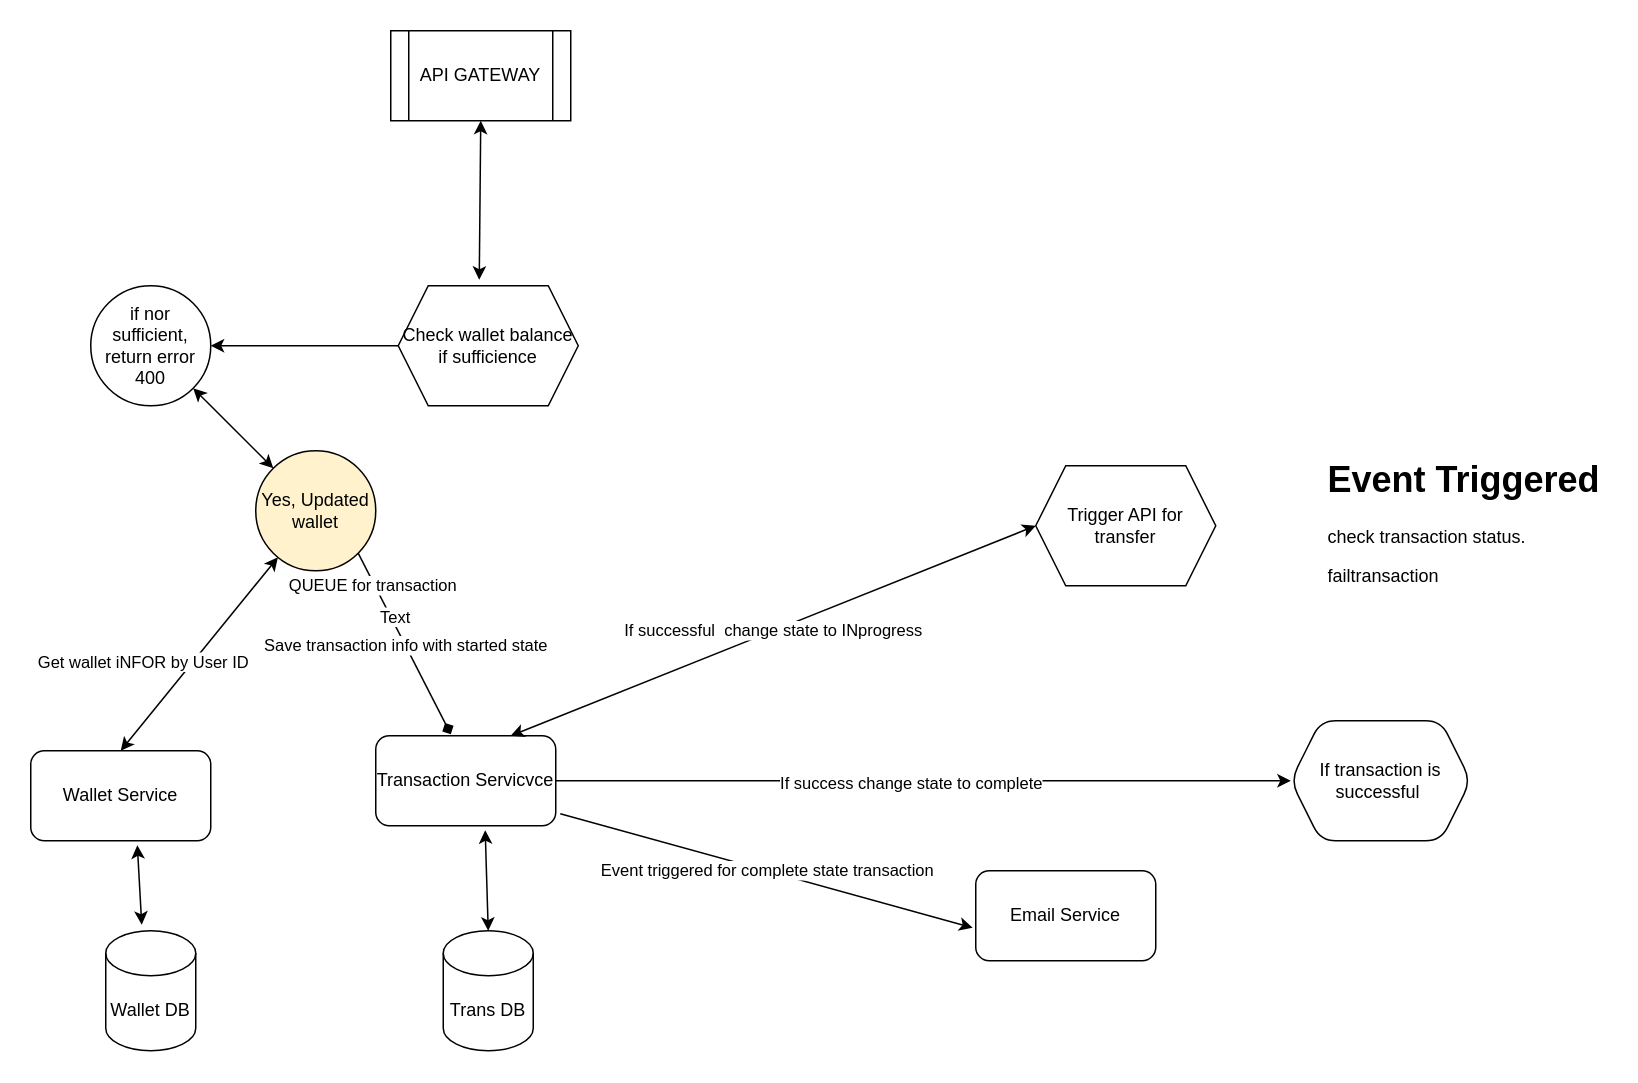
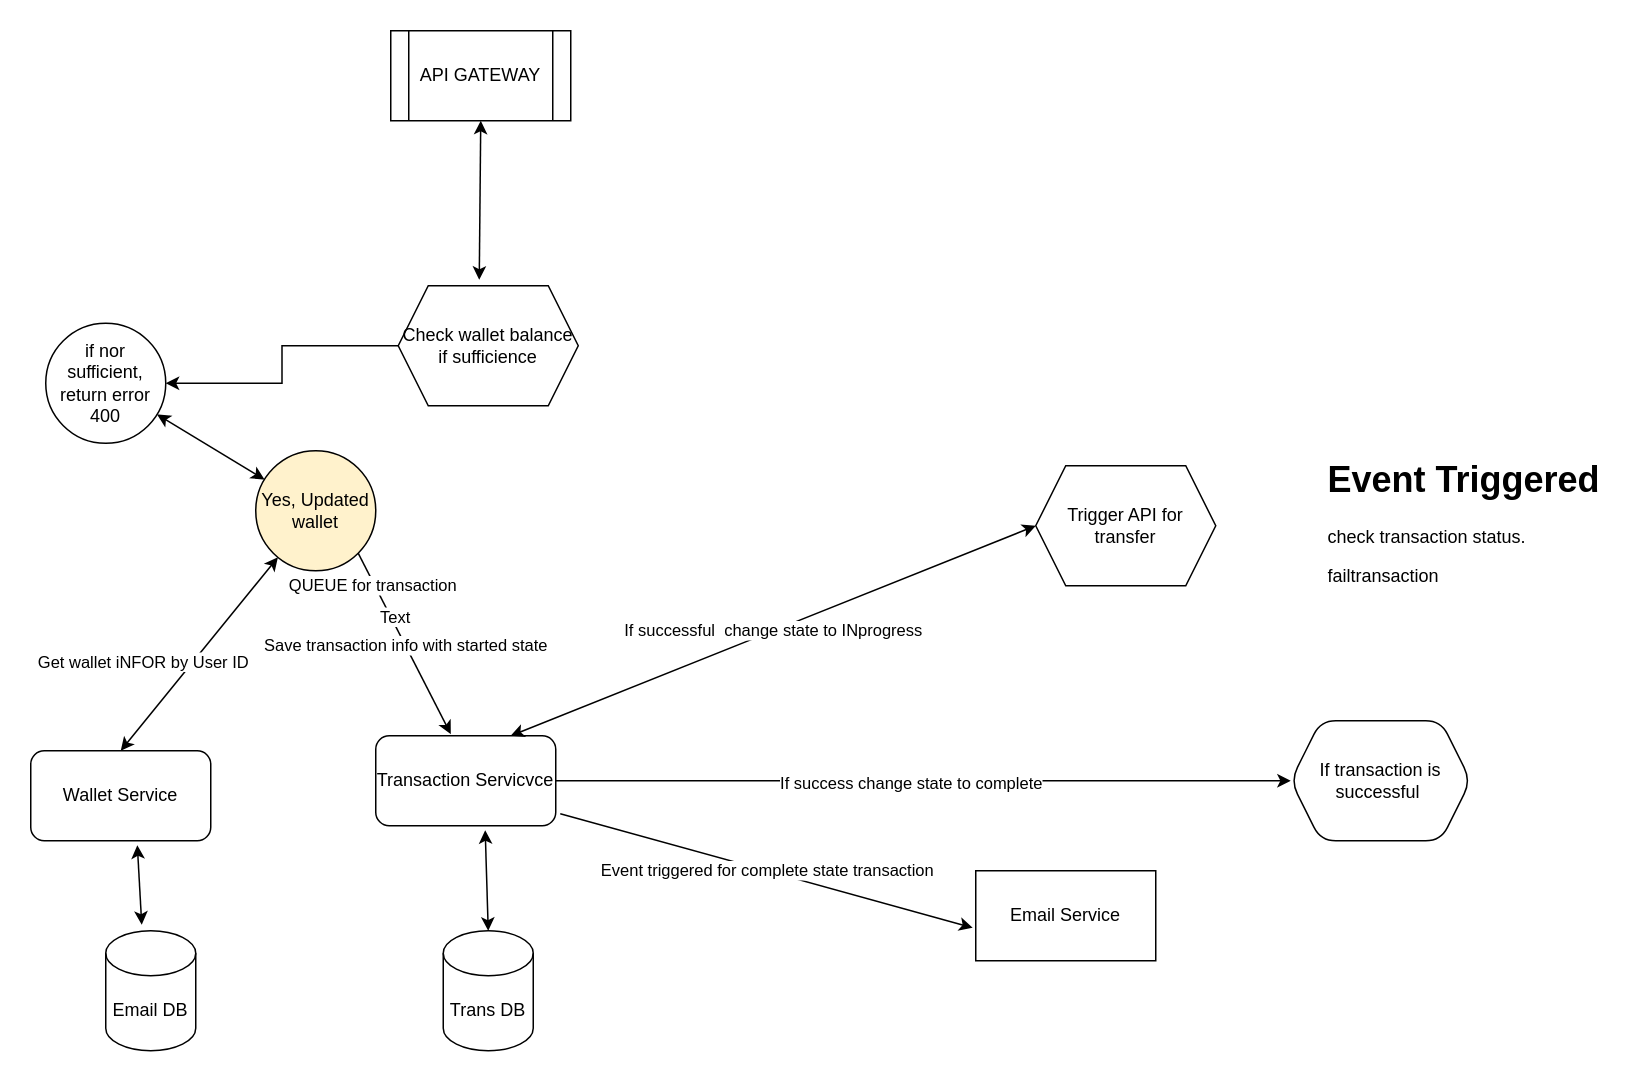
(151, 346) -> (106, 383)
(445, 723) -> (445, 723)
(1066, 916) -> (1066, 916)
(151, 1010) -> (151, 1010)
